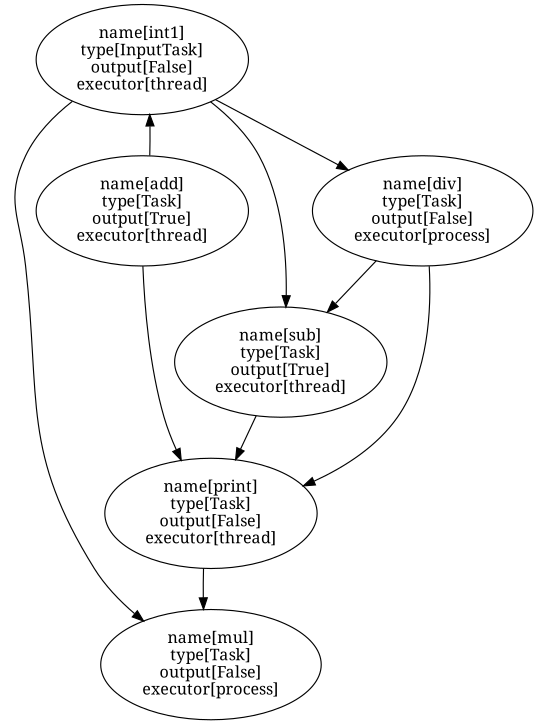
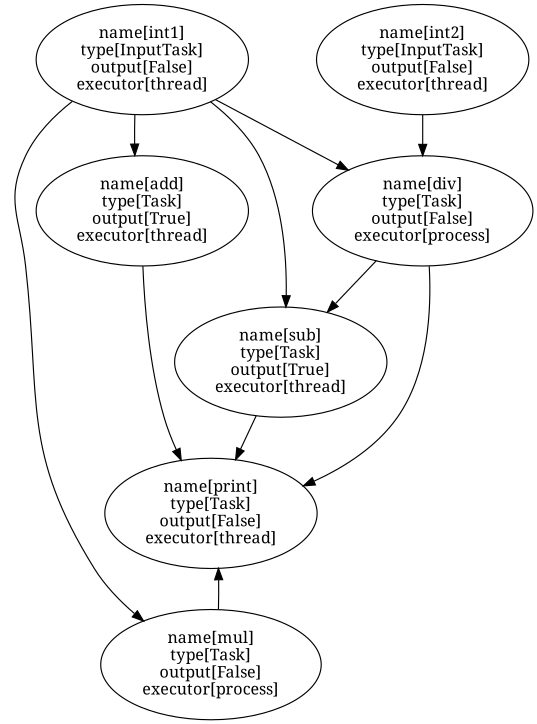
none -> (423, 60)
(150, 141) -> (135, 129)
(203, 583) -> (219, 595)
